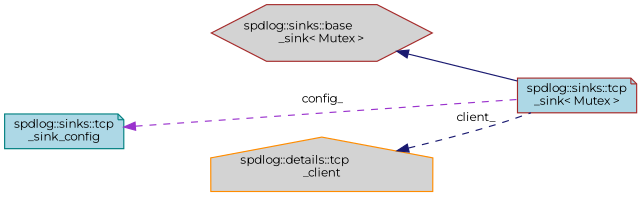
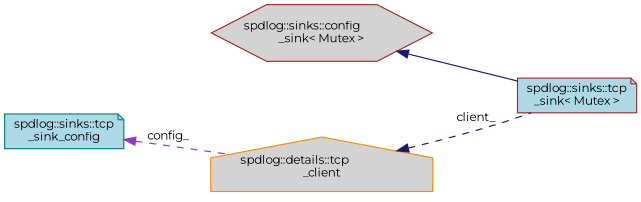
(322, 33) -> (322, 33)
(326, 113) -> (182, 148)
